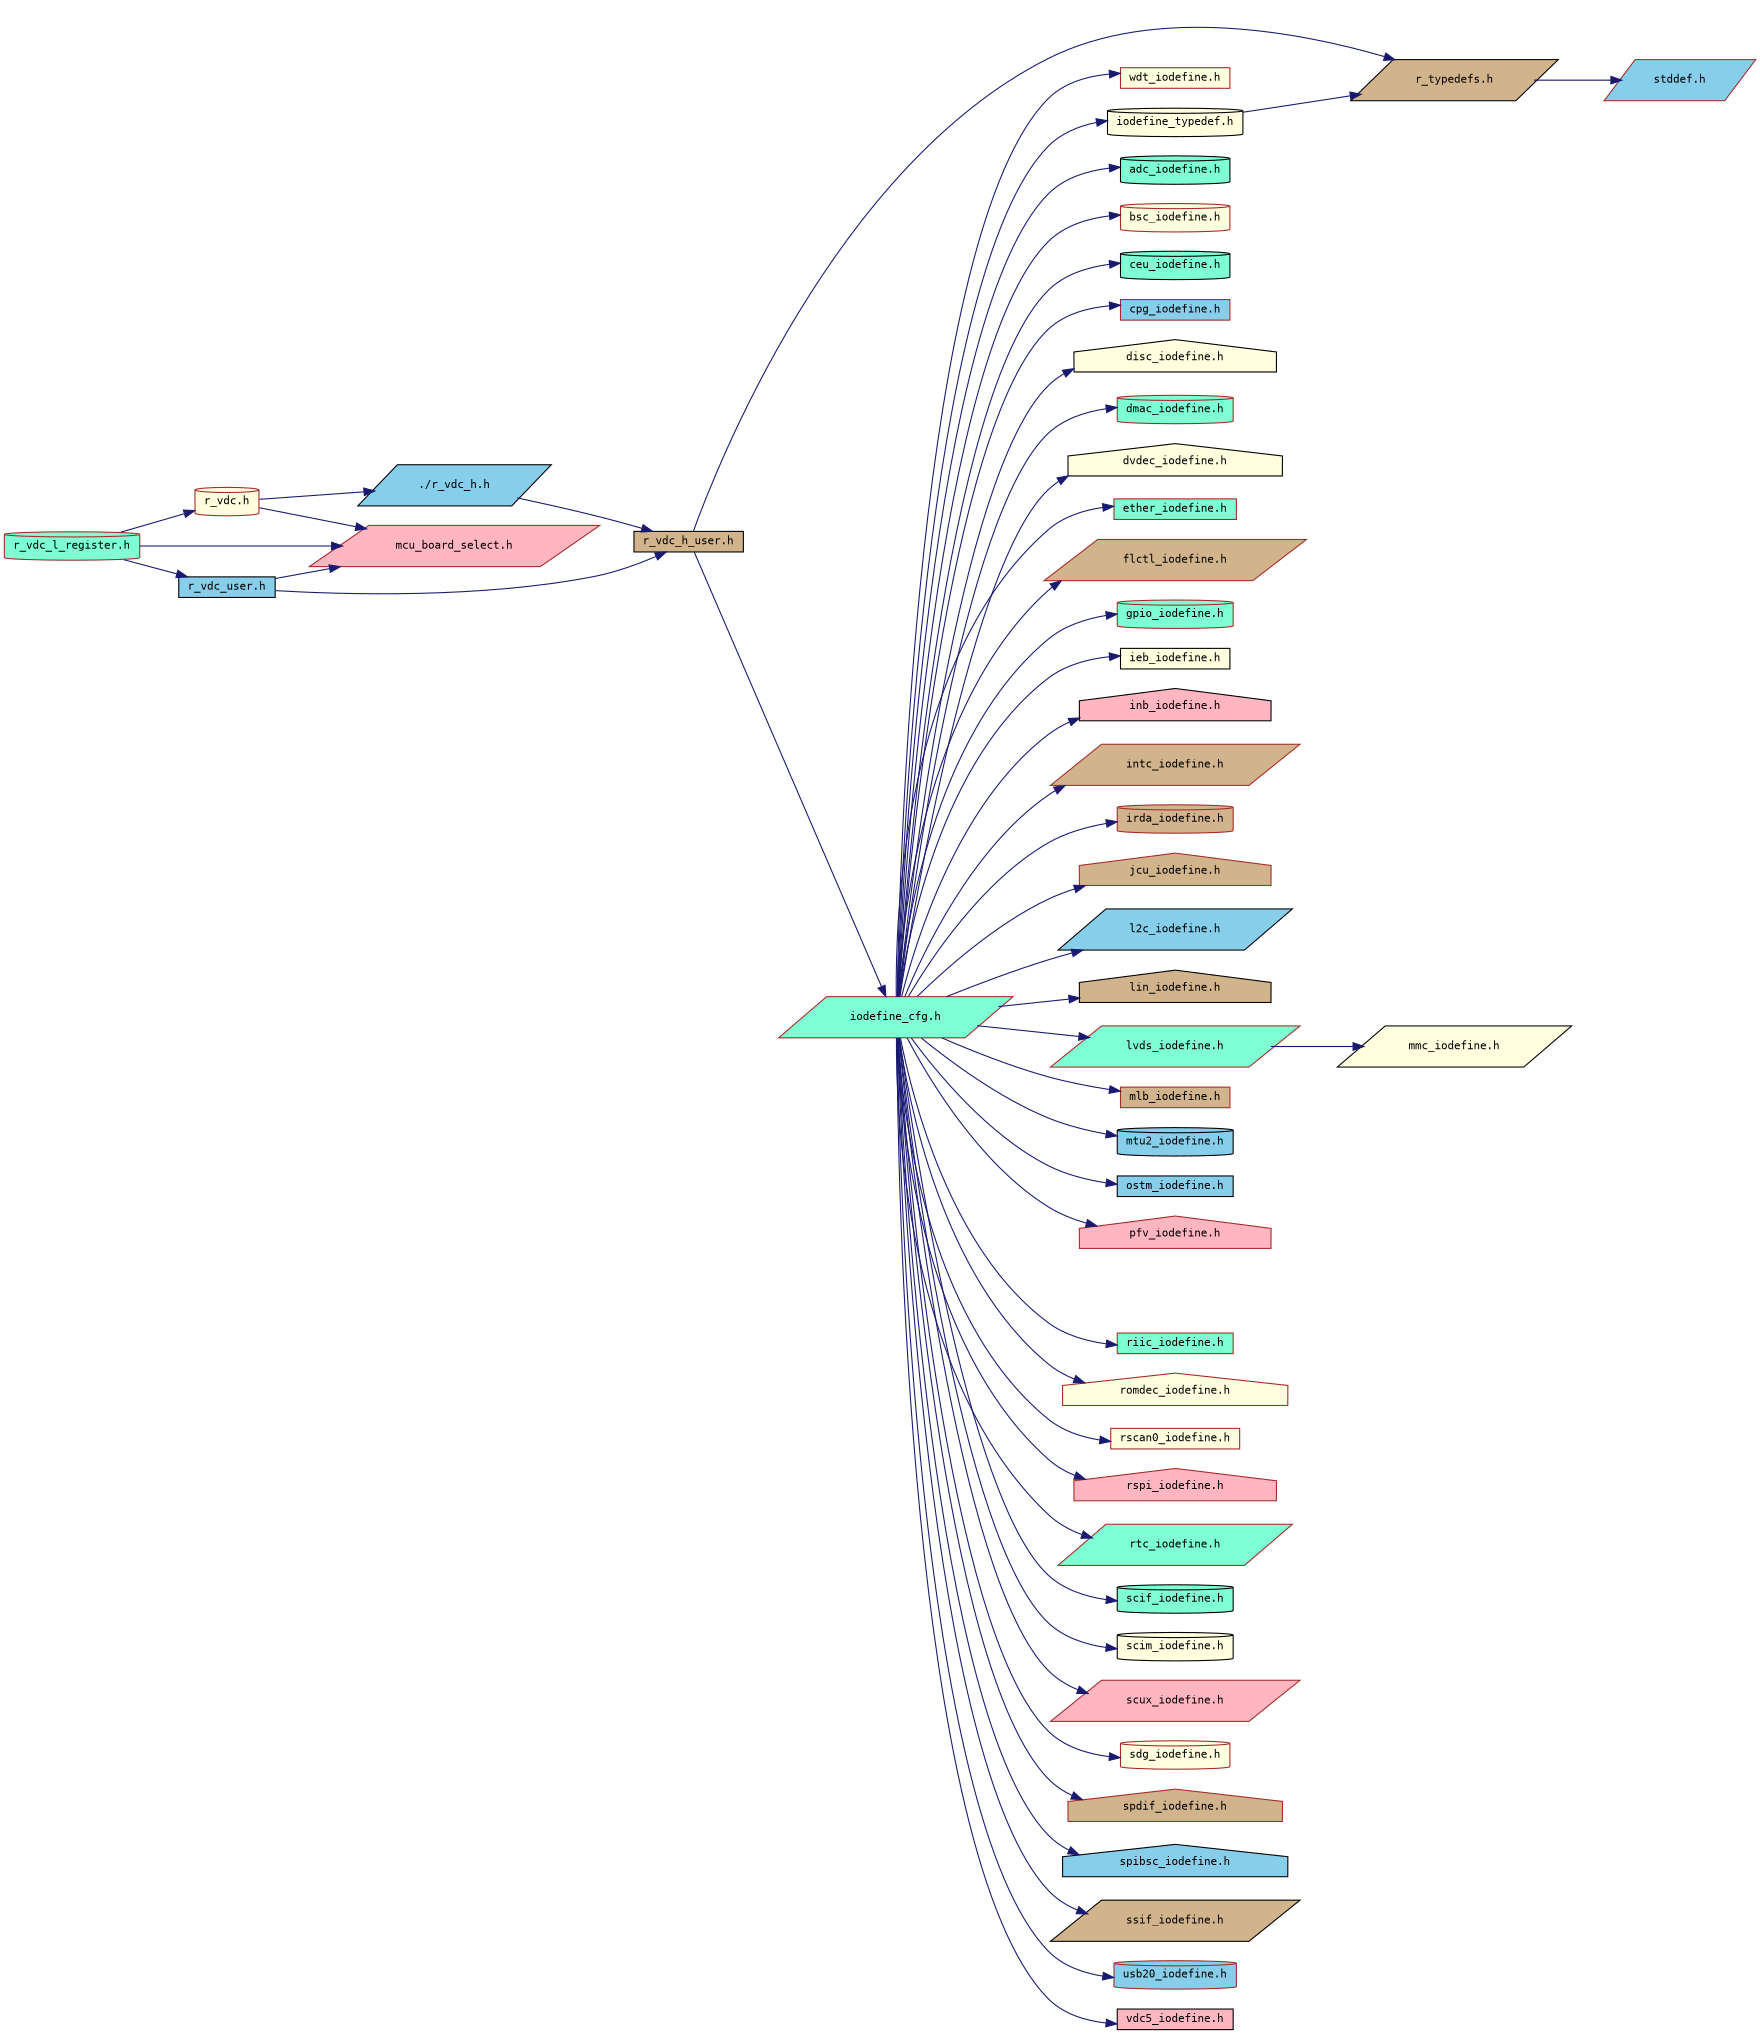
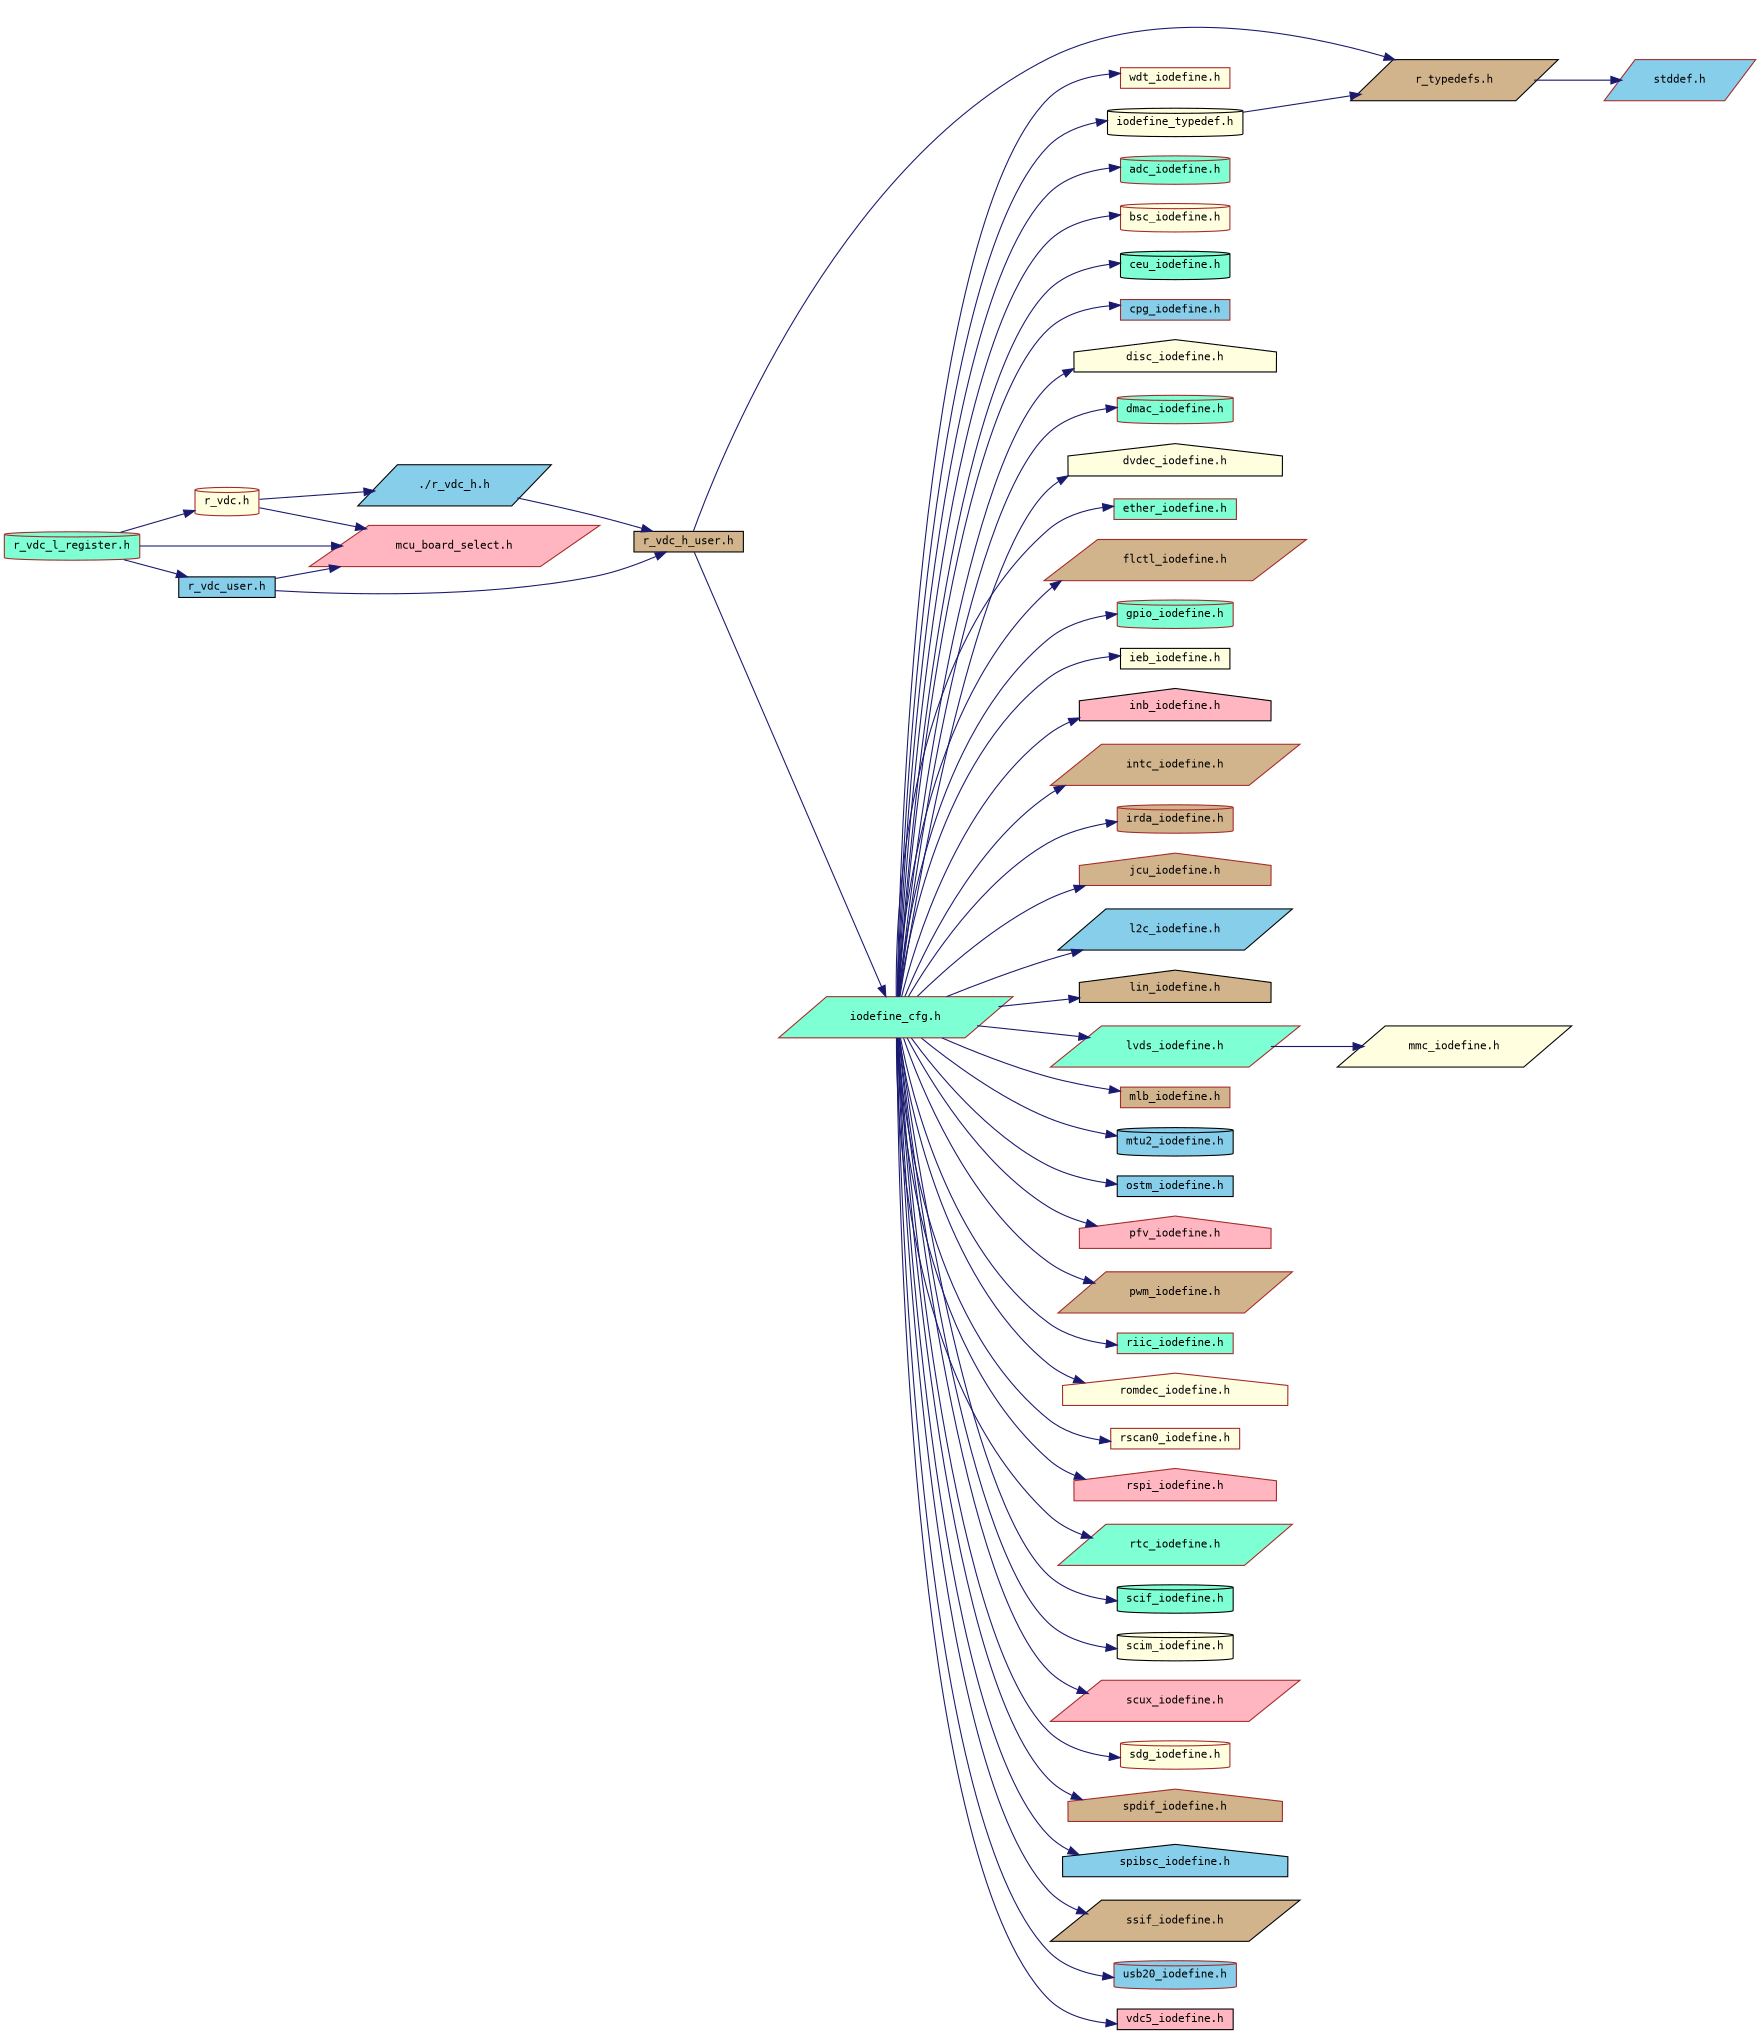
(1175, 170) -> (1175, 170)
none -> (1175, 1292)
